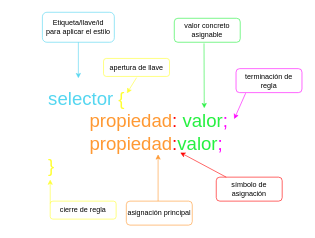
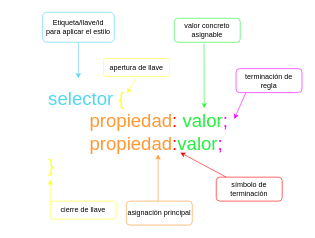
(249, 189) -> (249, 189)
(83, 210) -> (83, 210)
